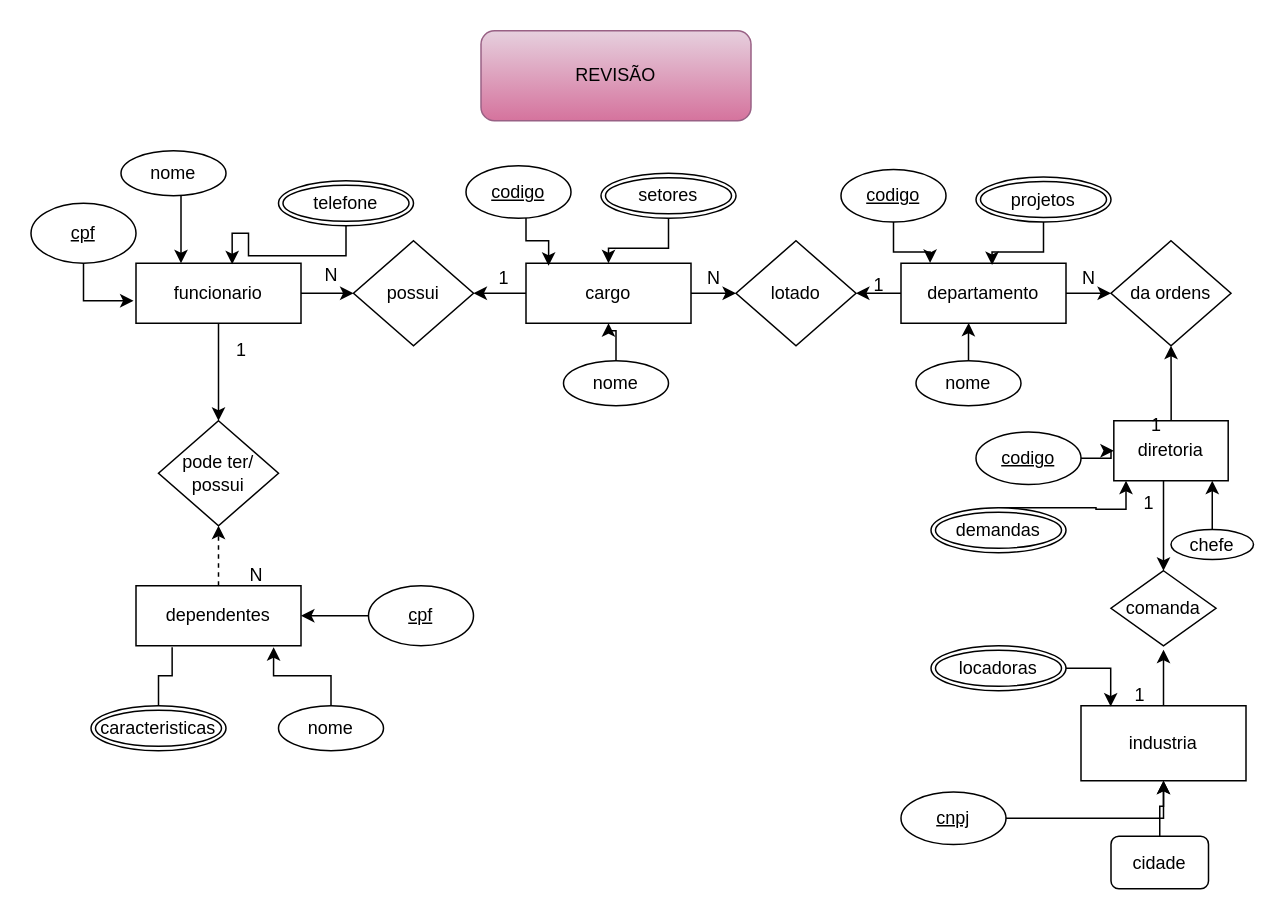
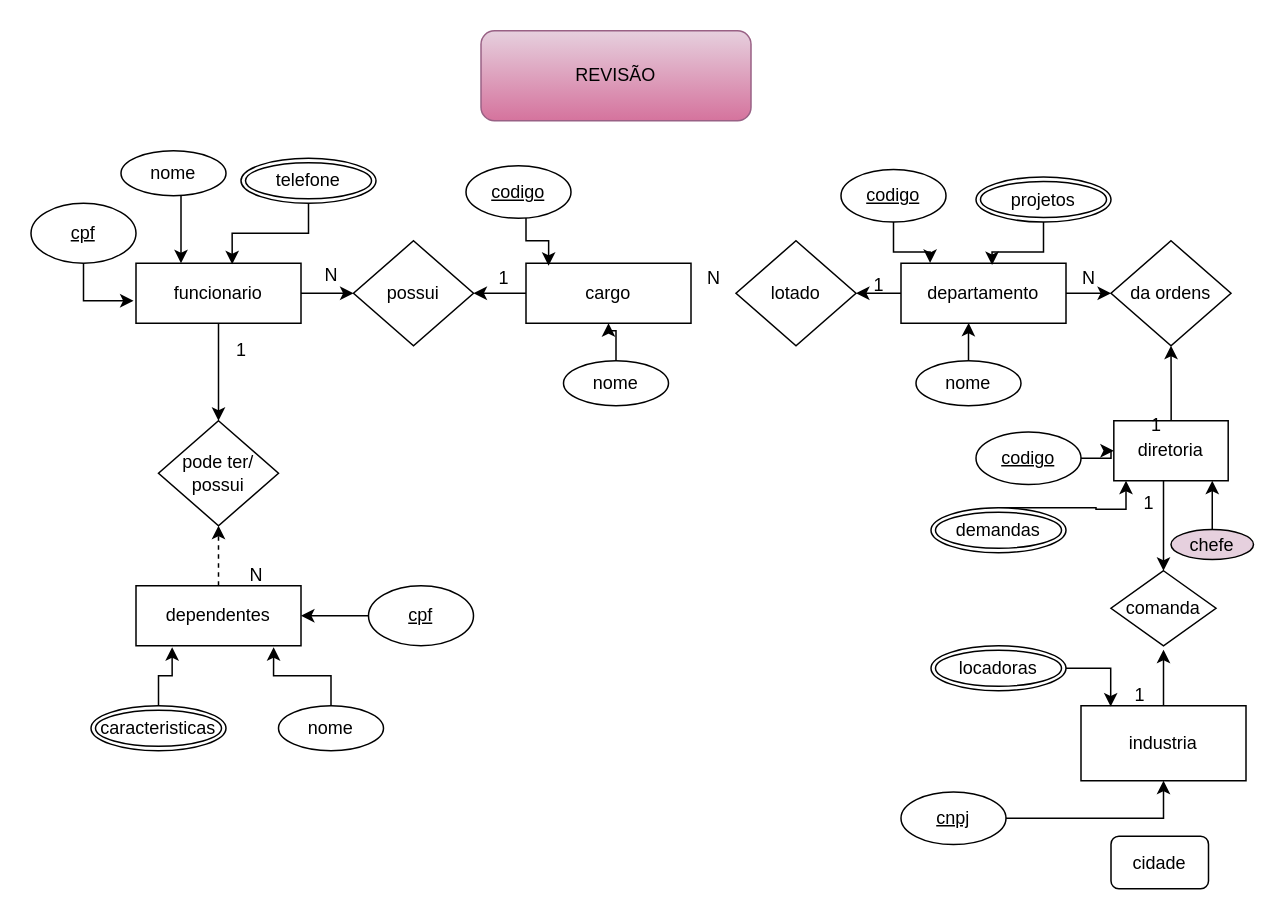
(668, 196) -> none
(346, 203) -> (308, 181)
(651, 248) -> none
(719, 293) -> none
(1212, 545) -> (1212, 545)
(172, 654) -> (172, 659)
(1160, 821) -> none
